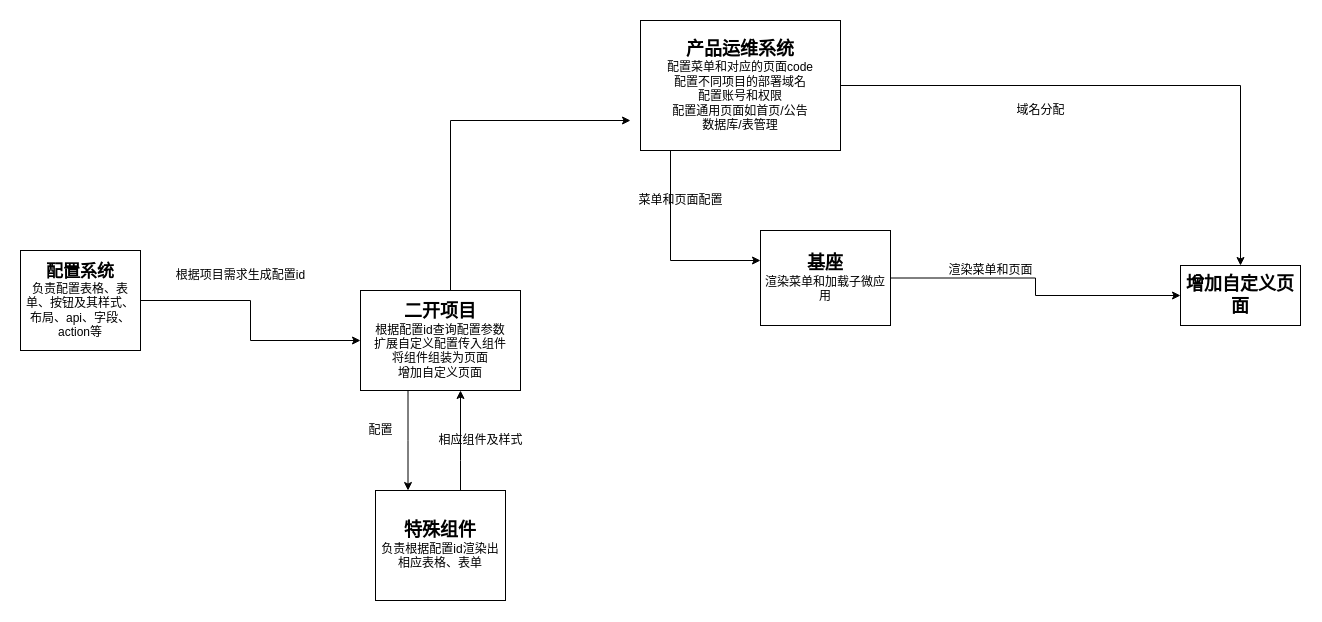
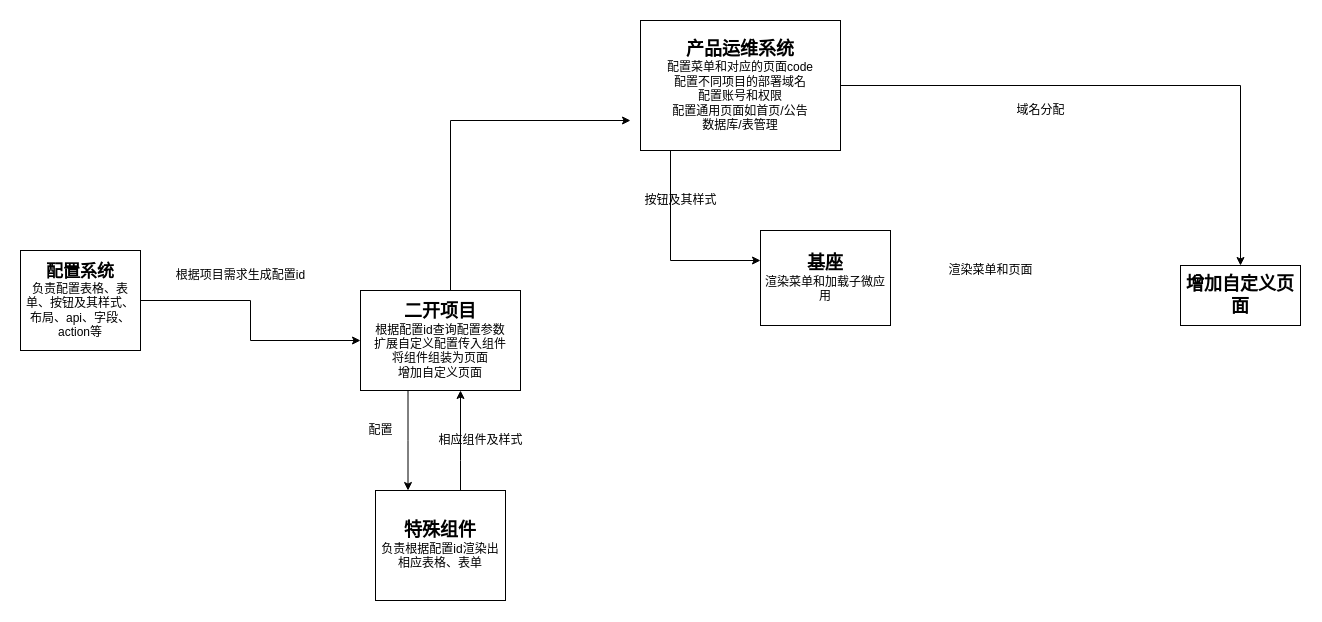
(681, 201) -> (681, 201)
(1036, 283) -> none
